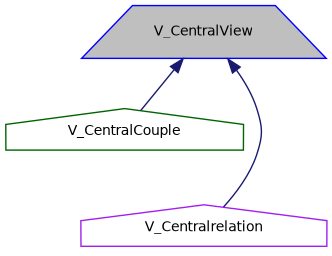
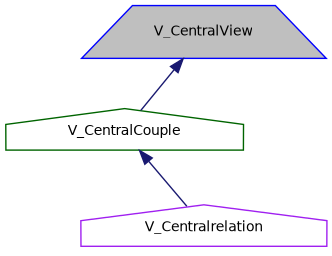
(260, 141) -> (168, 184)
